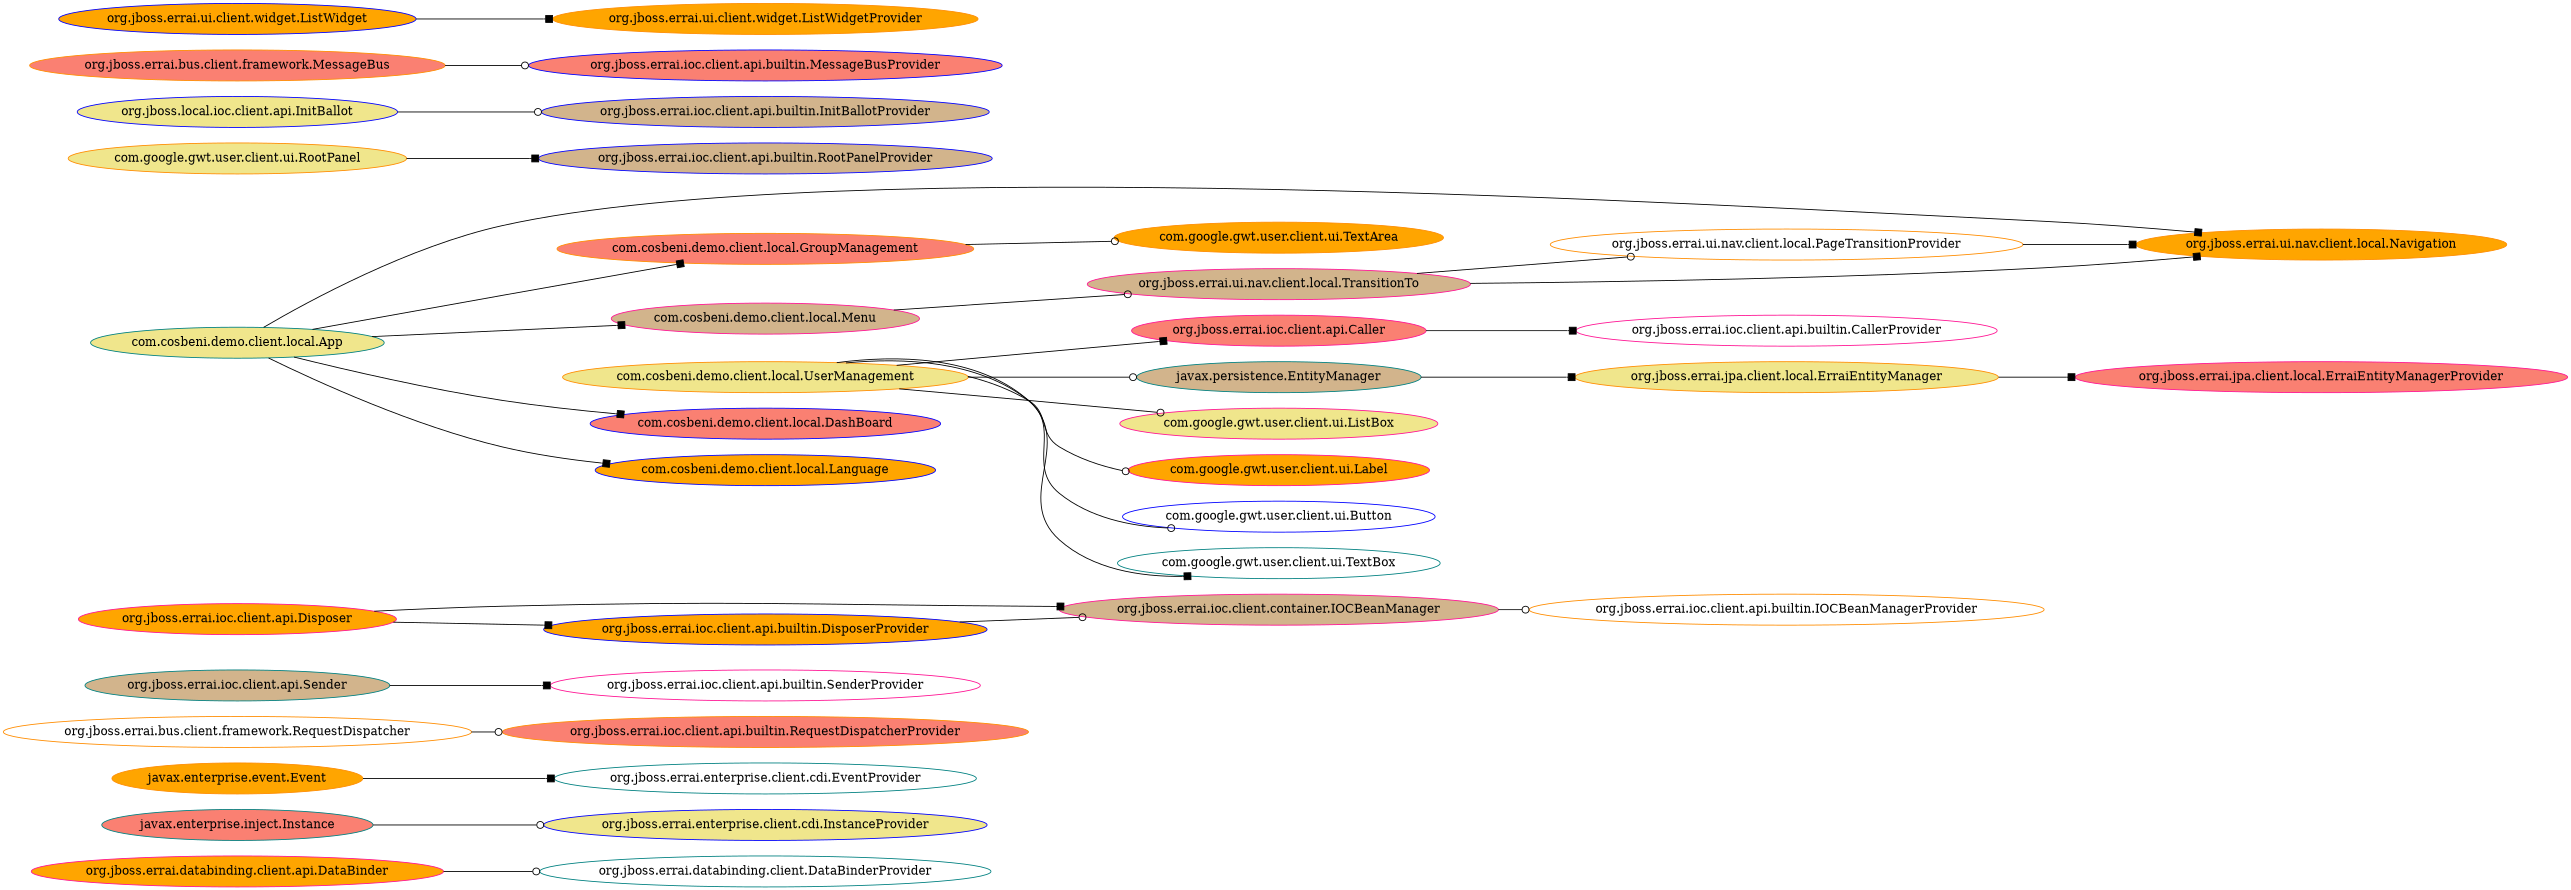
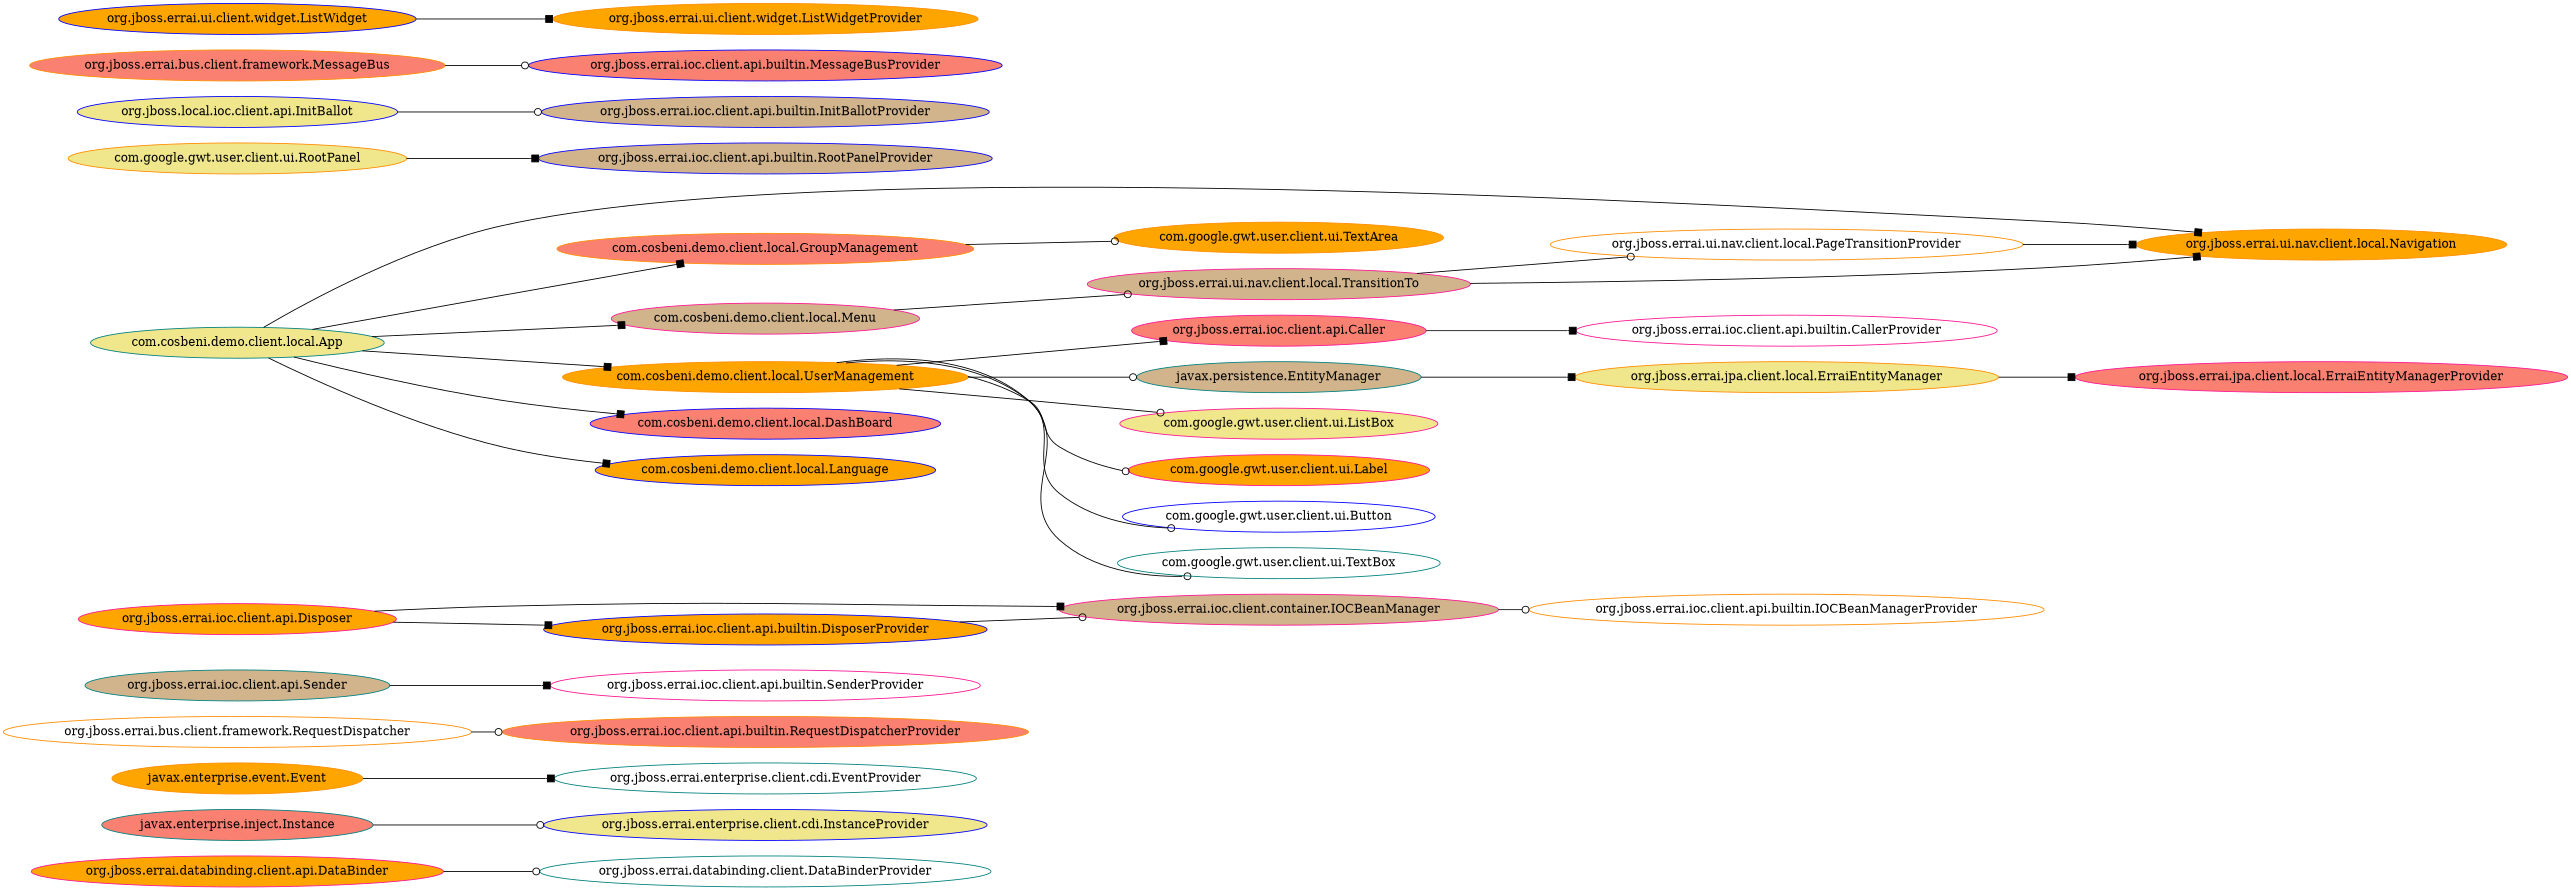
none -> (482, 359)
(765, 377) -> (765, 377)
(1042, 483) -> (1042, 483)
